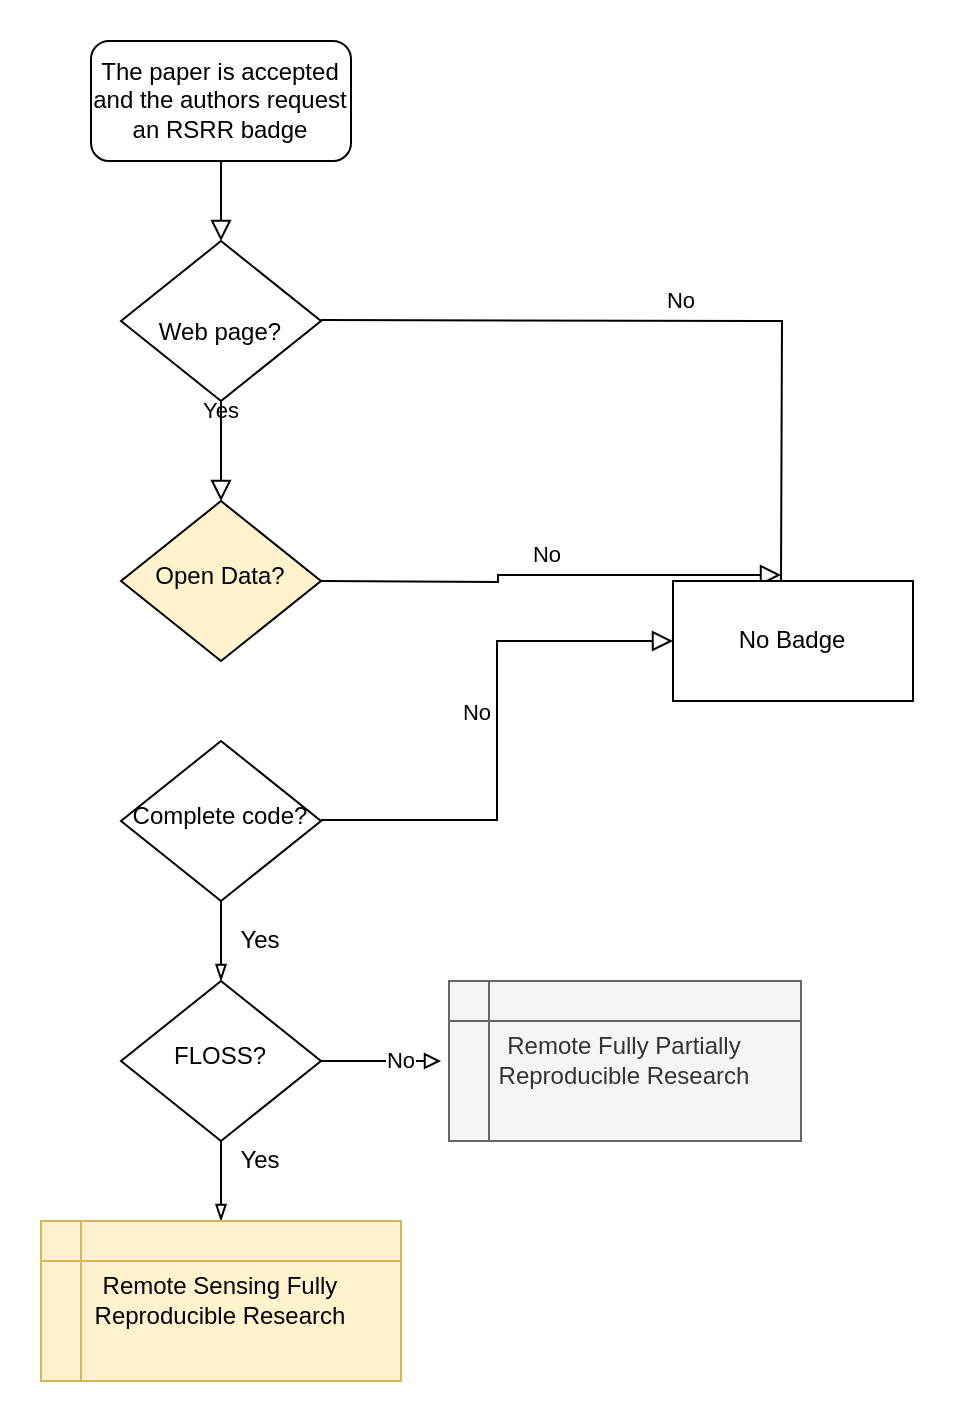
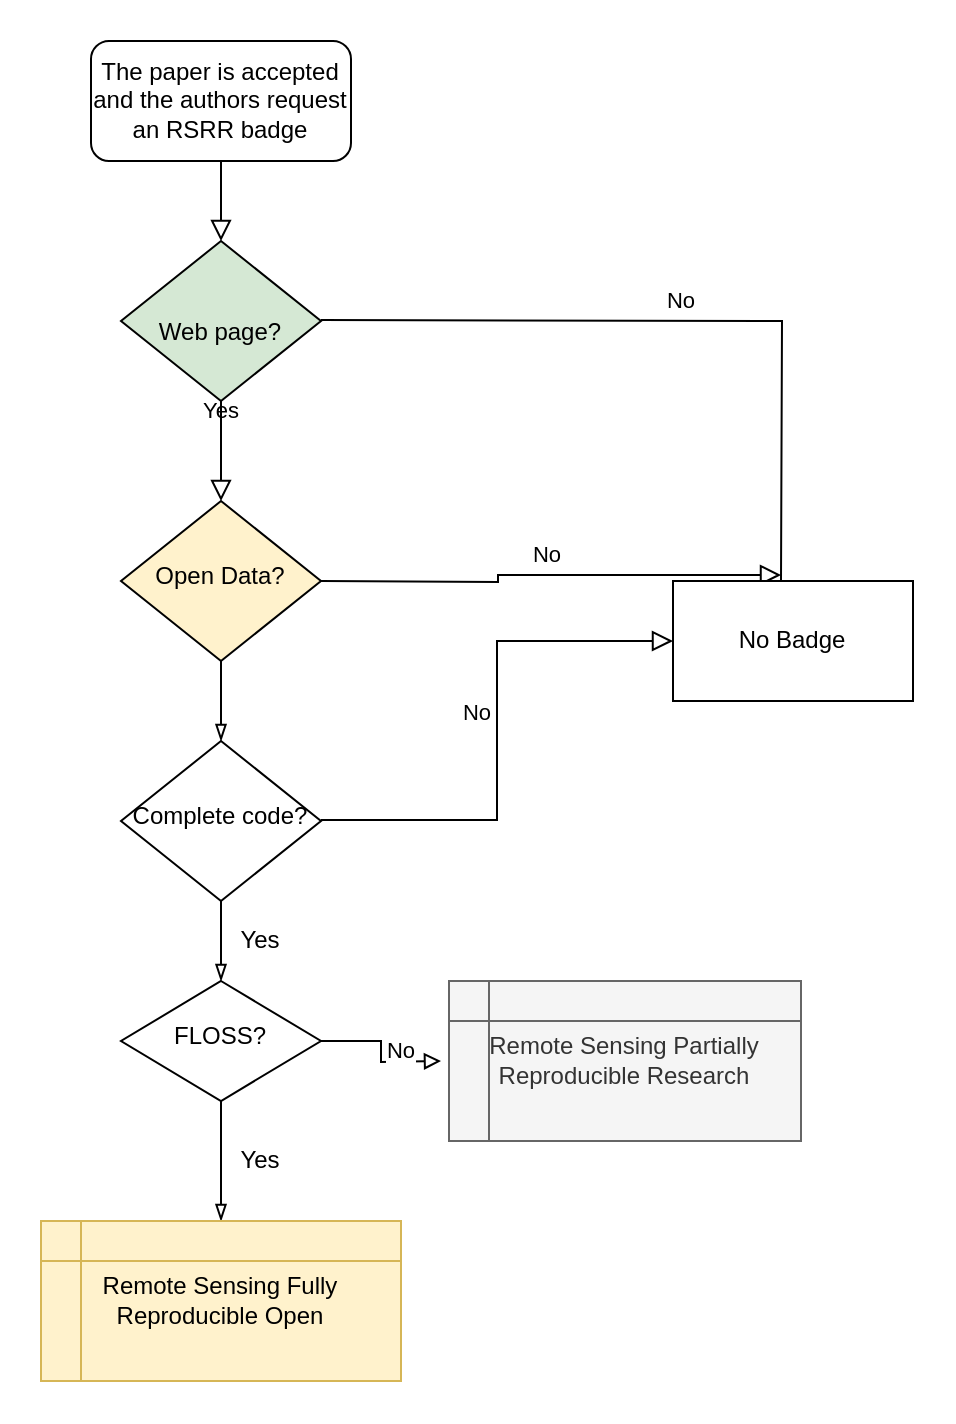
(221, 321) -> (221, 321)
none -> (221, 692)
(221, 1061) -> (221, 1041)
(625, 1061) -> (625, 1061)
(221, 1301) -> (221, 1301)
